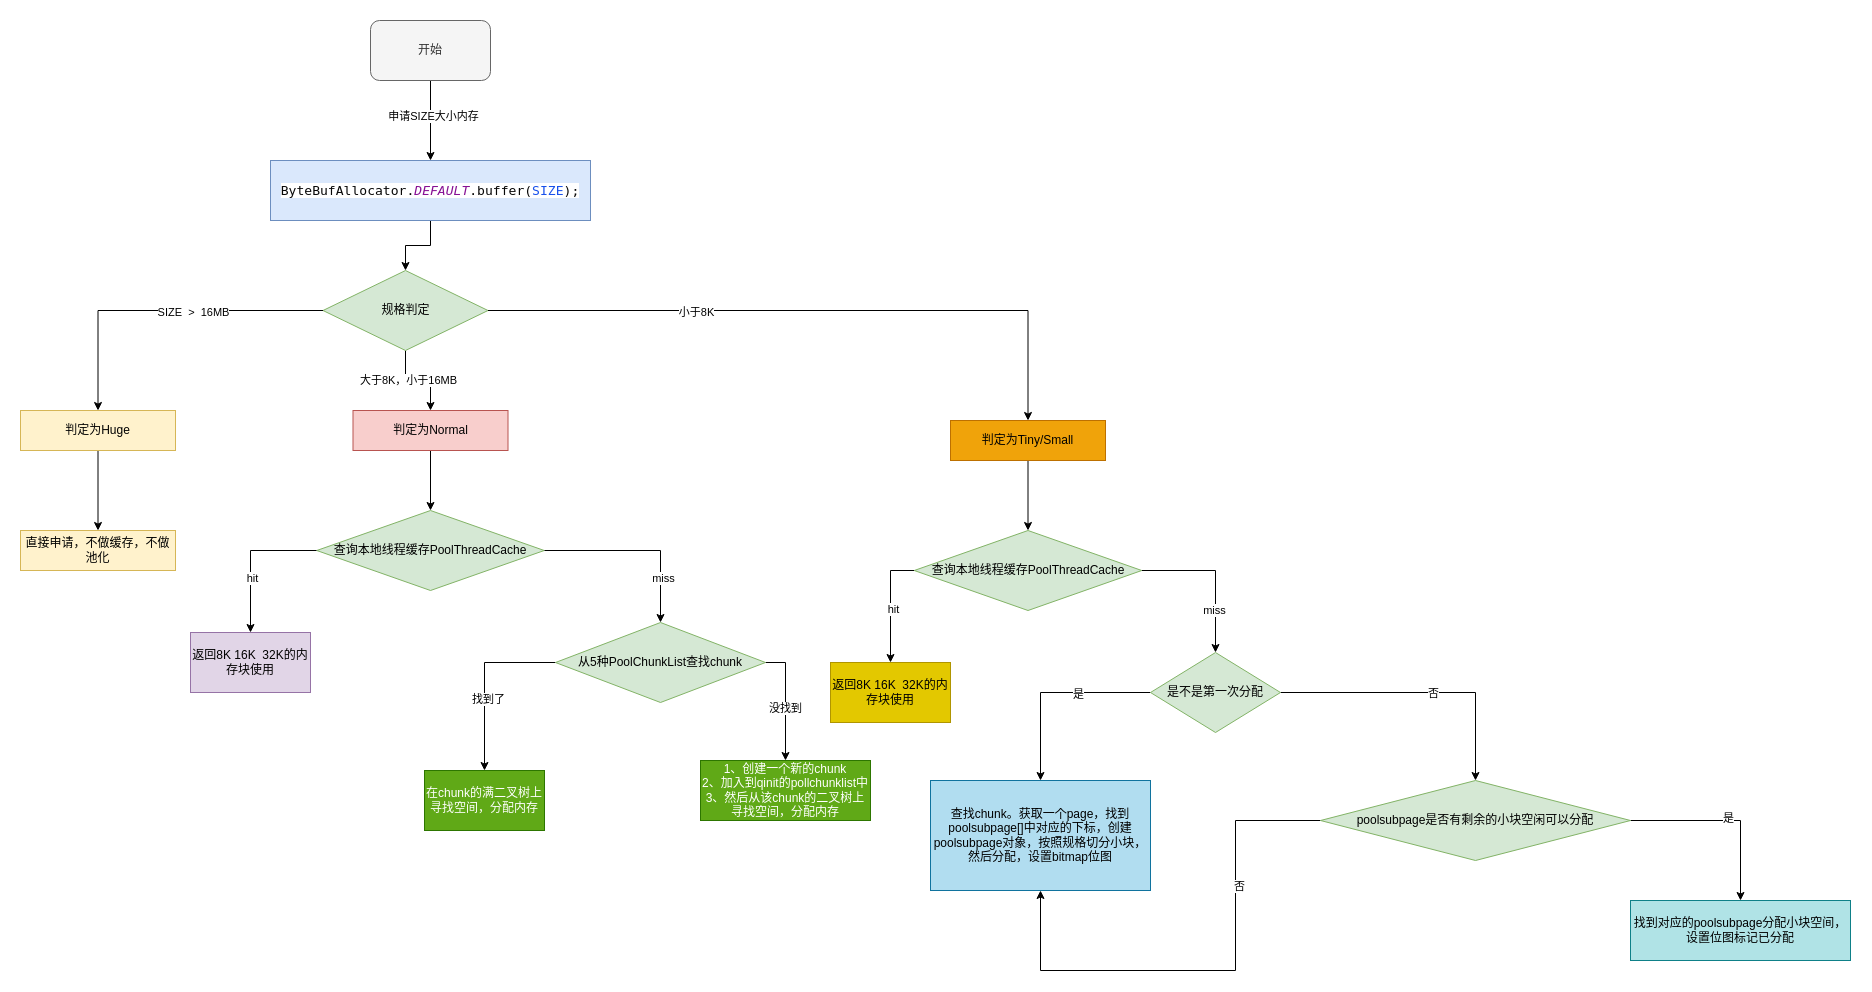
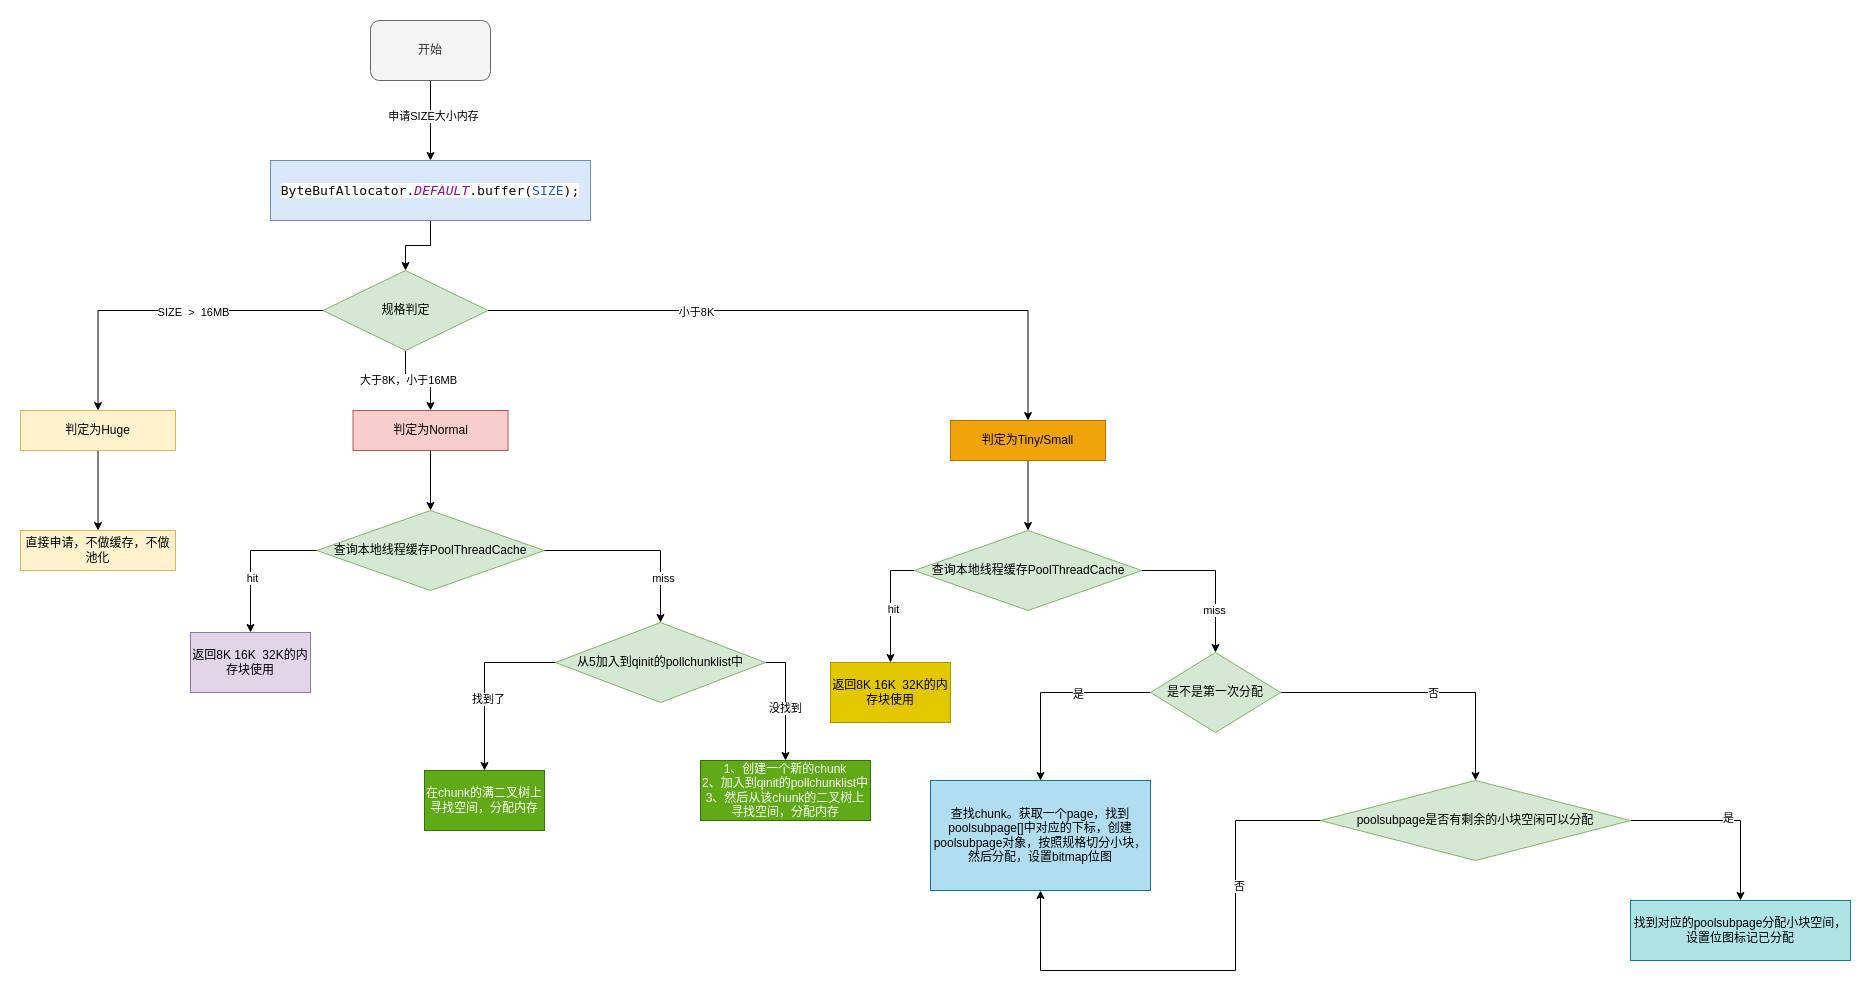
(661, 663) -> (661, 663)
